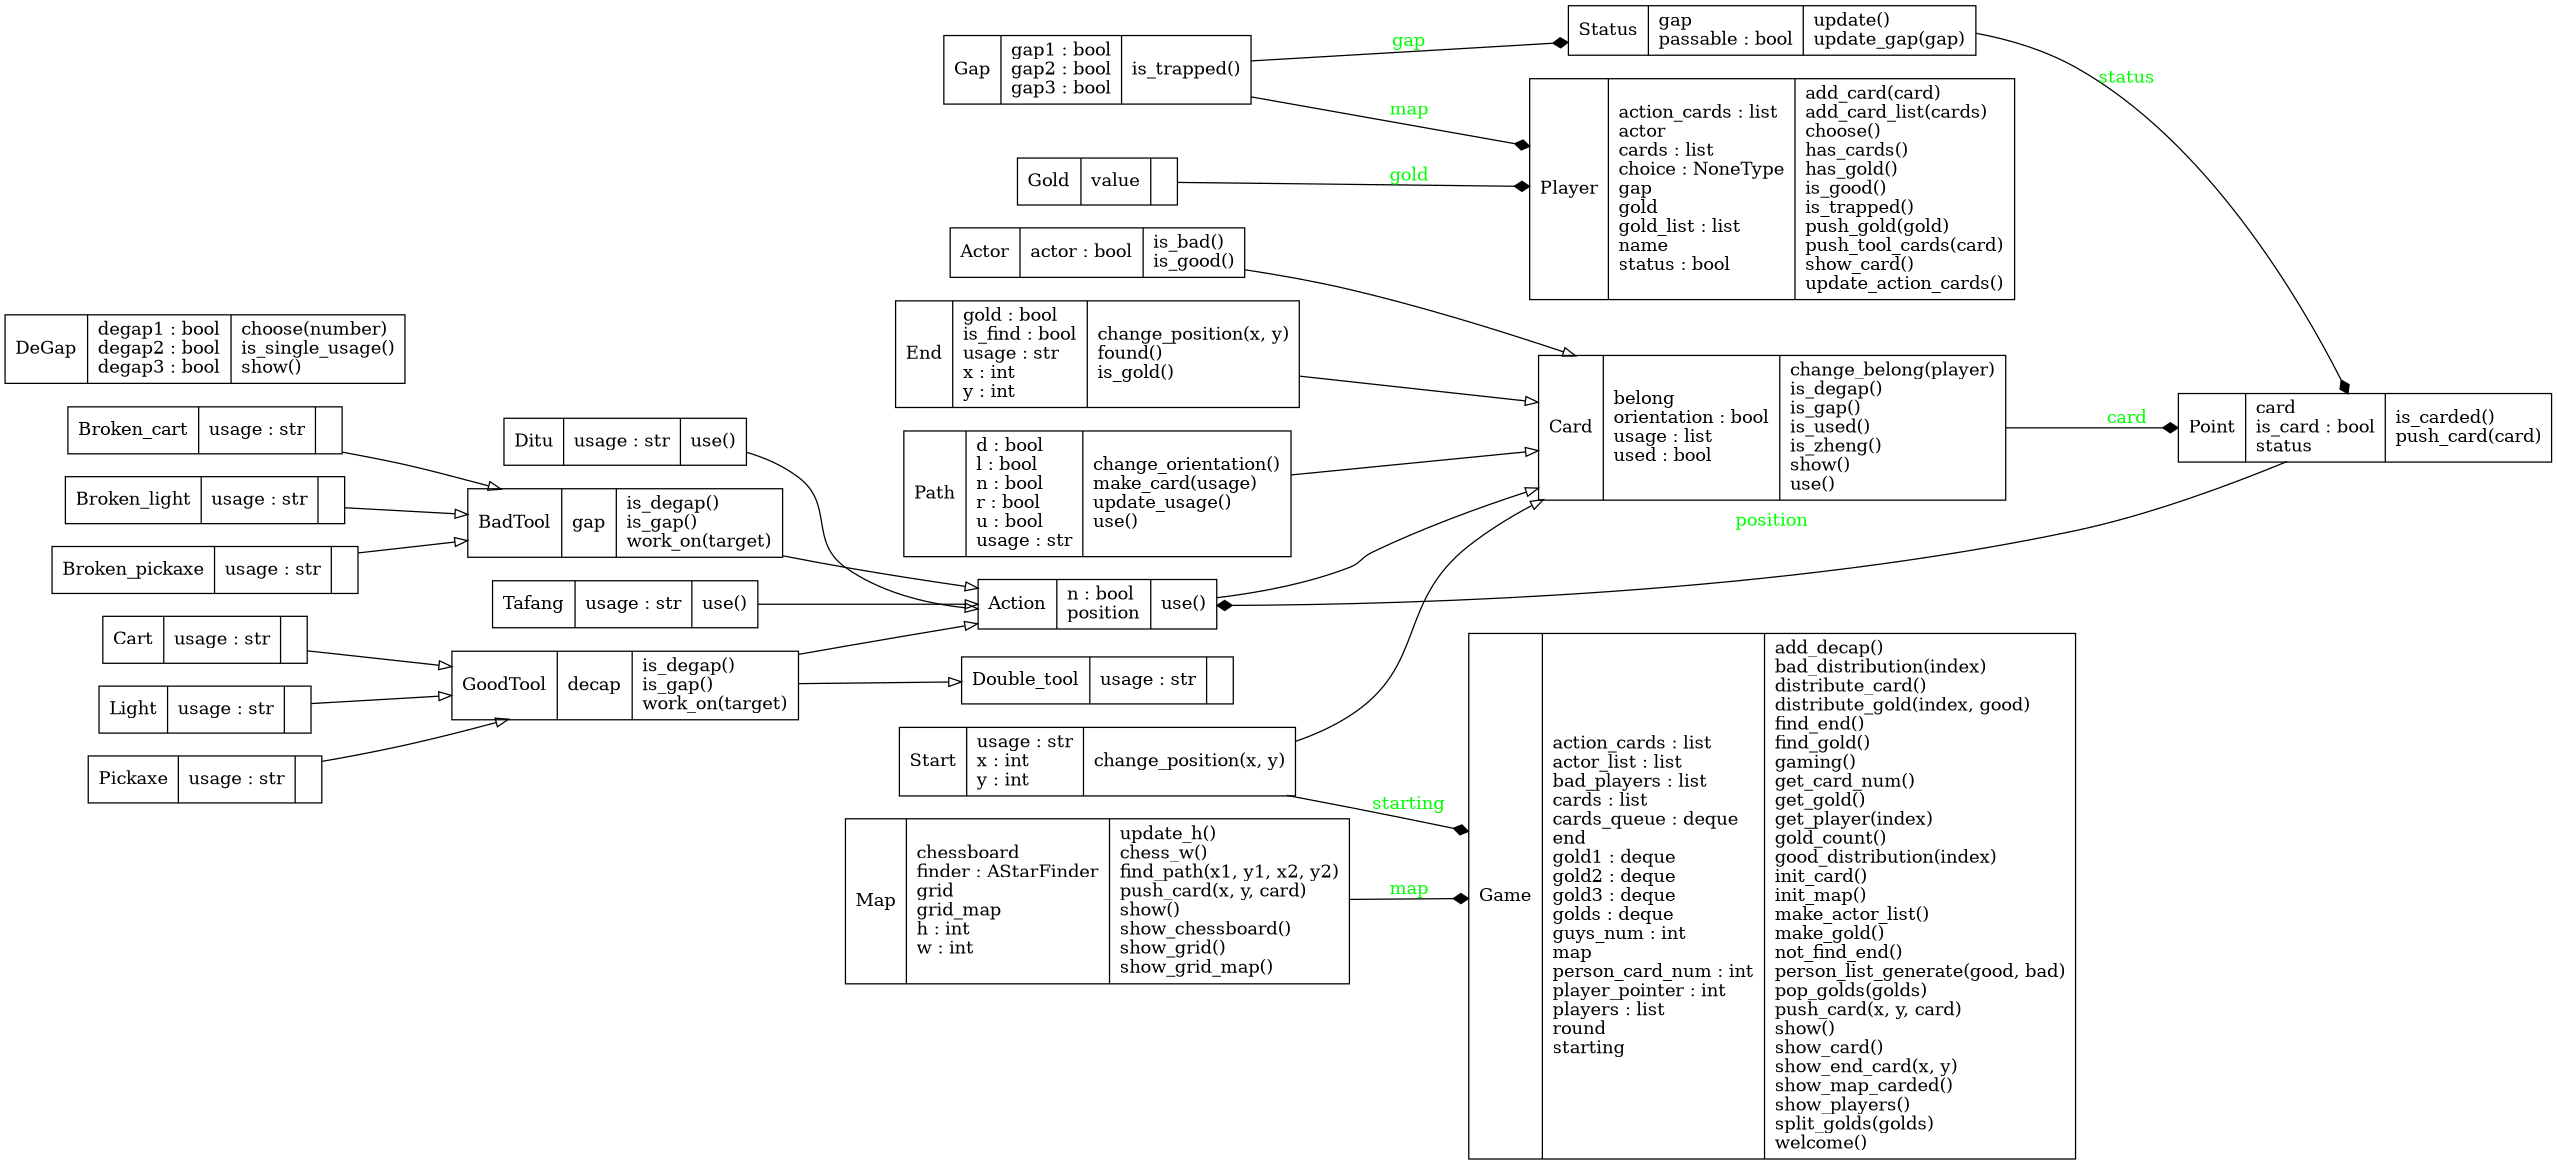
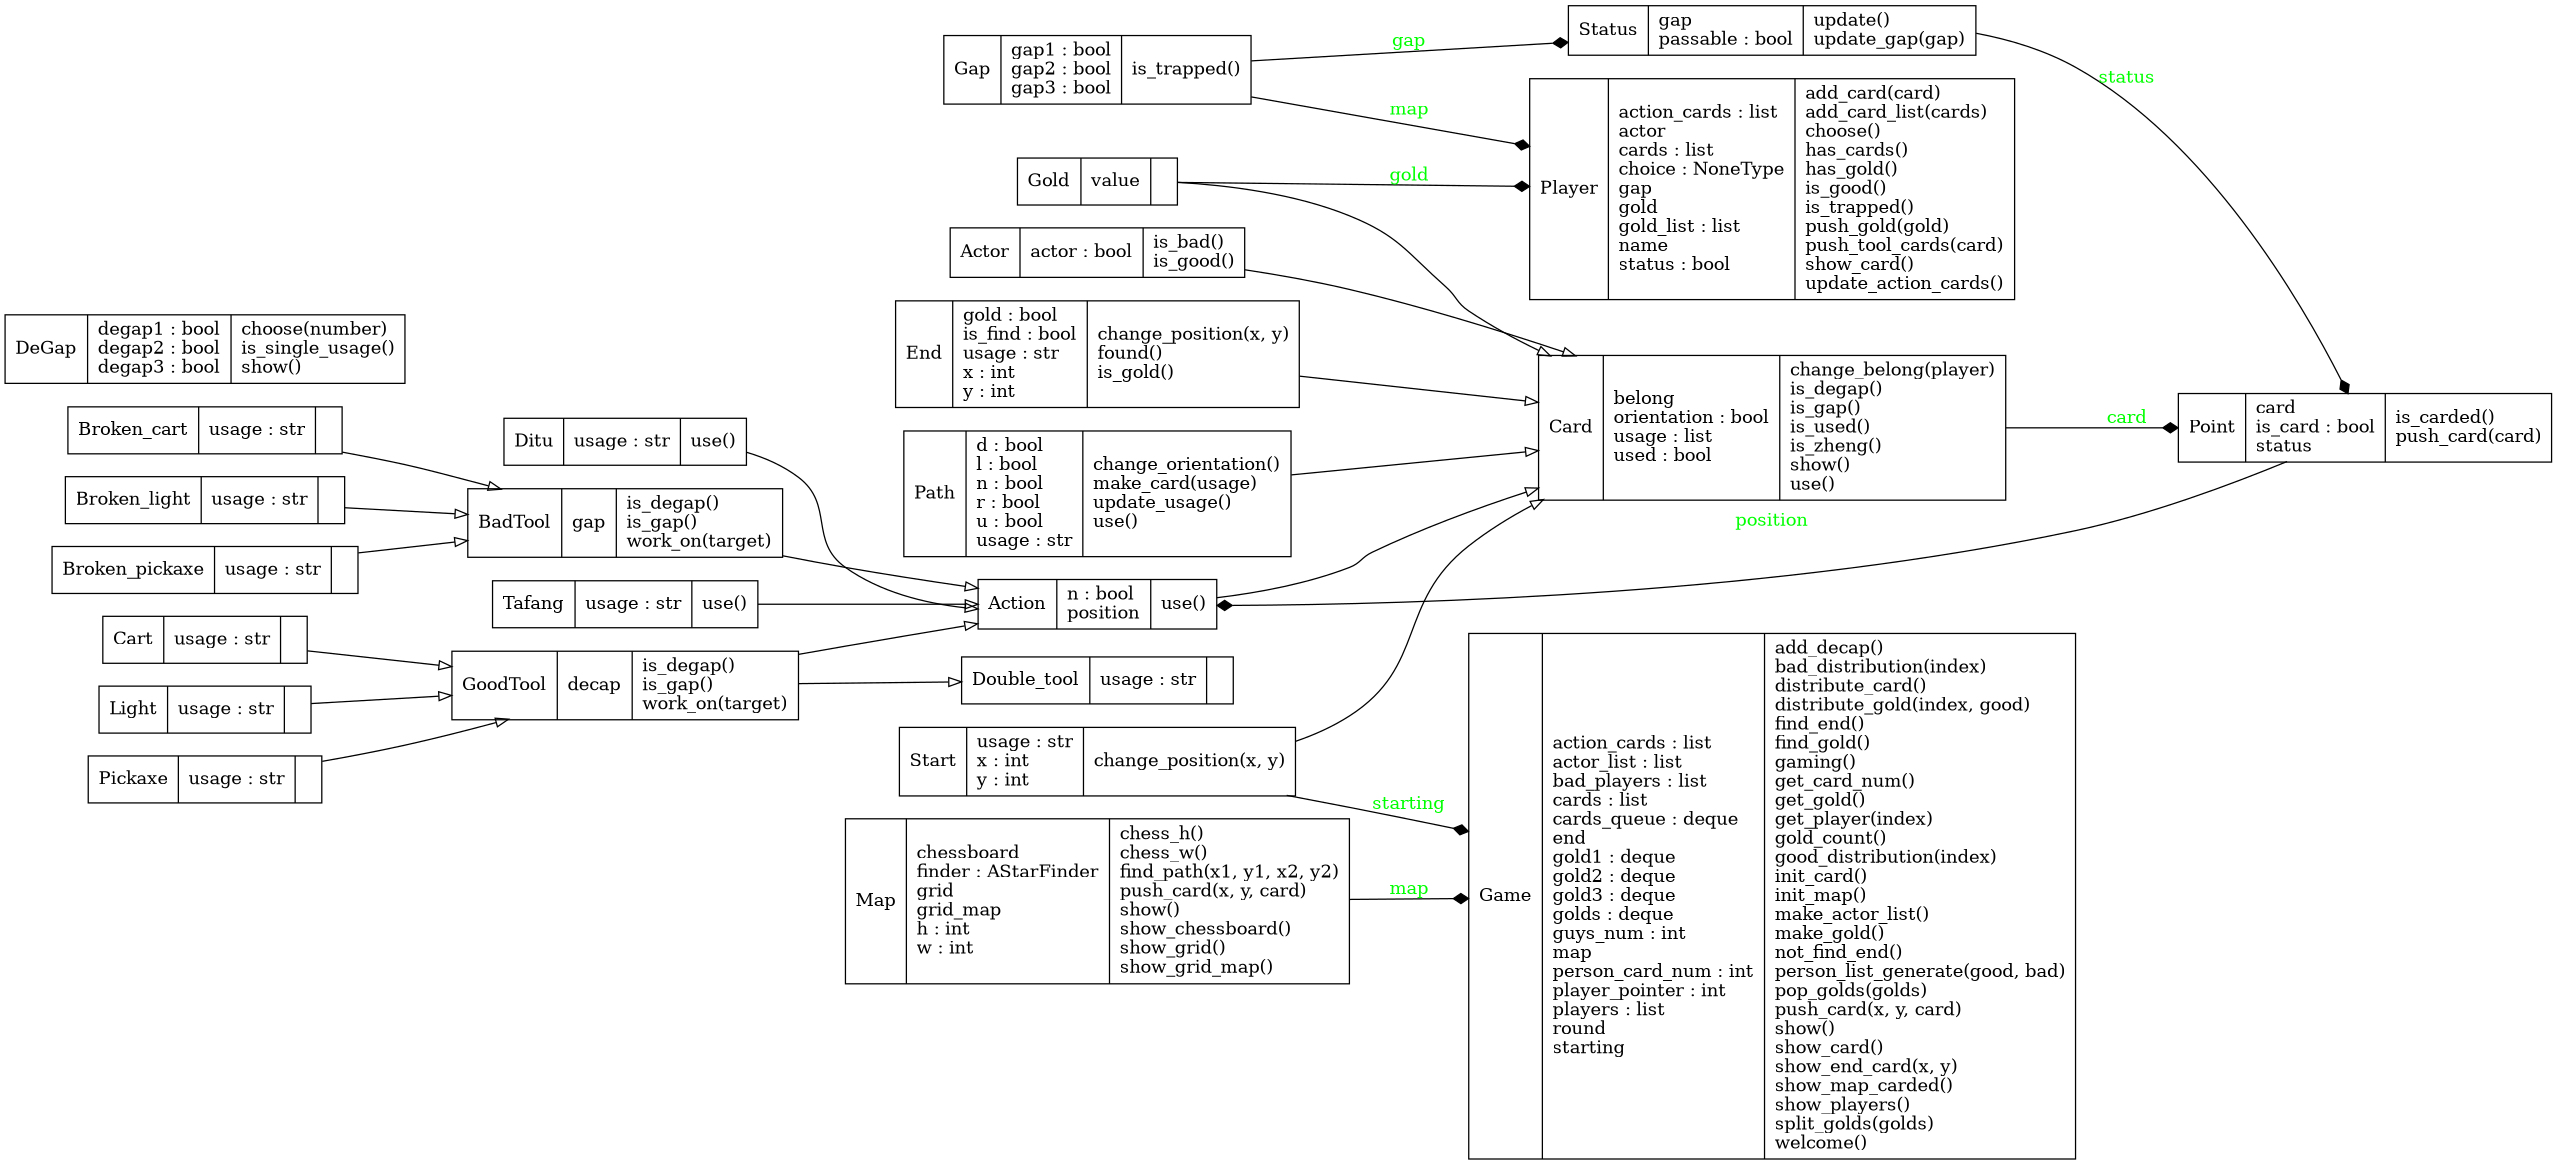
none -> (1376, 228)
(1168, 834) -> (1162, 834)
